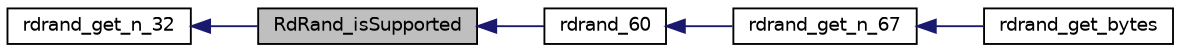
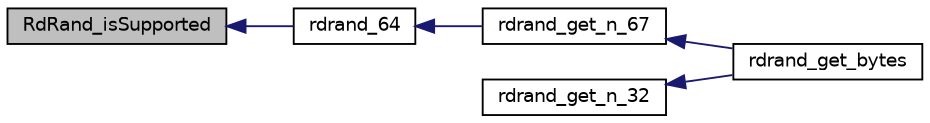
(234, 26) -> (709, 78)
(605, 26) -> (355, 26)
